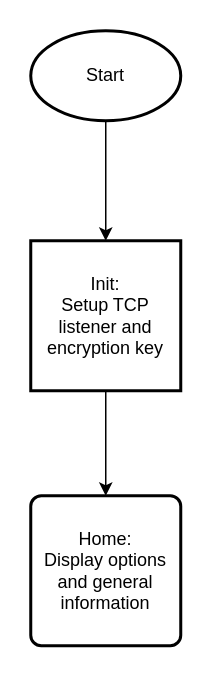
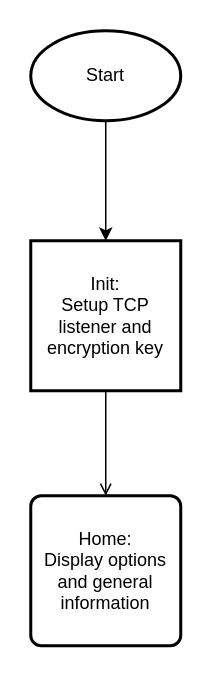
(106, 484) -> (106, 486)
